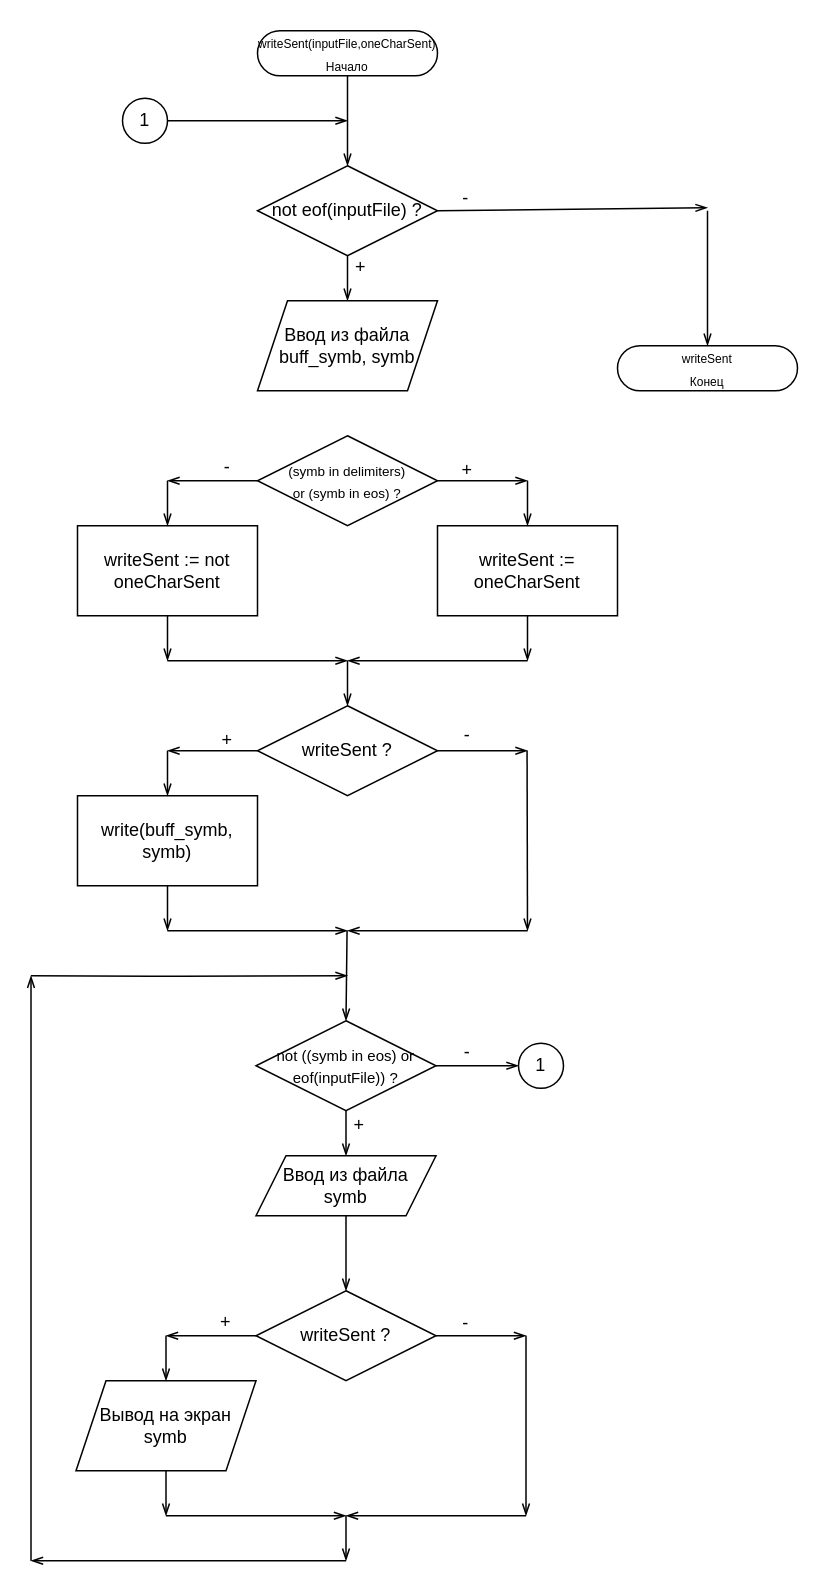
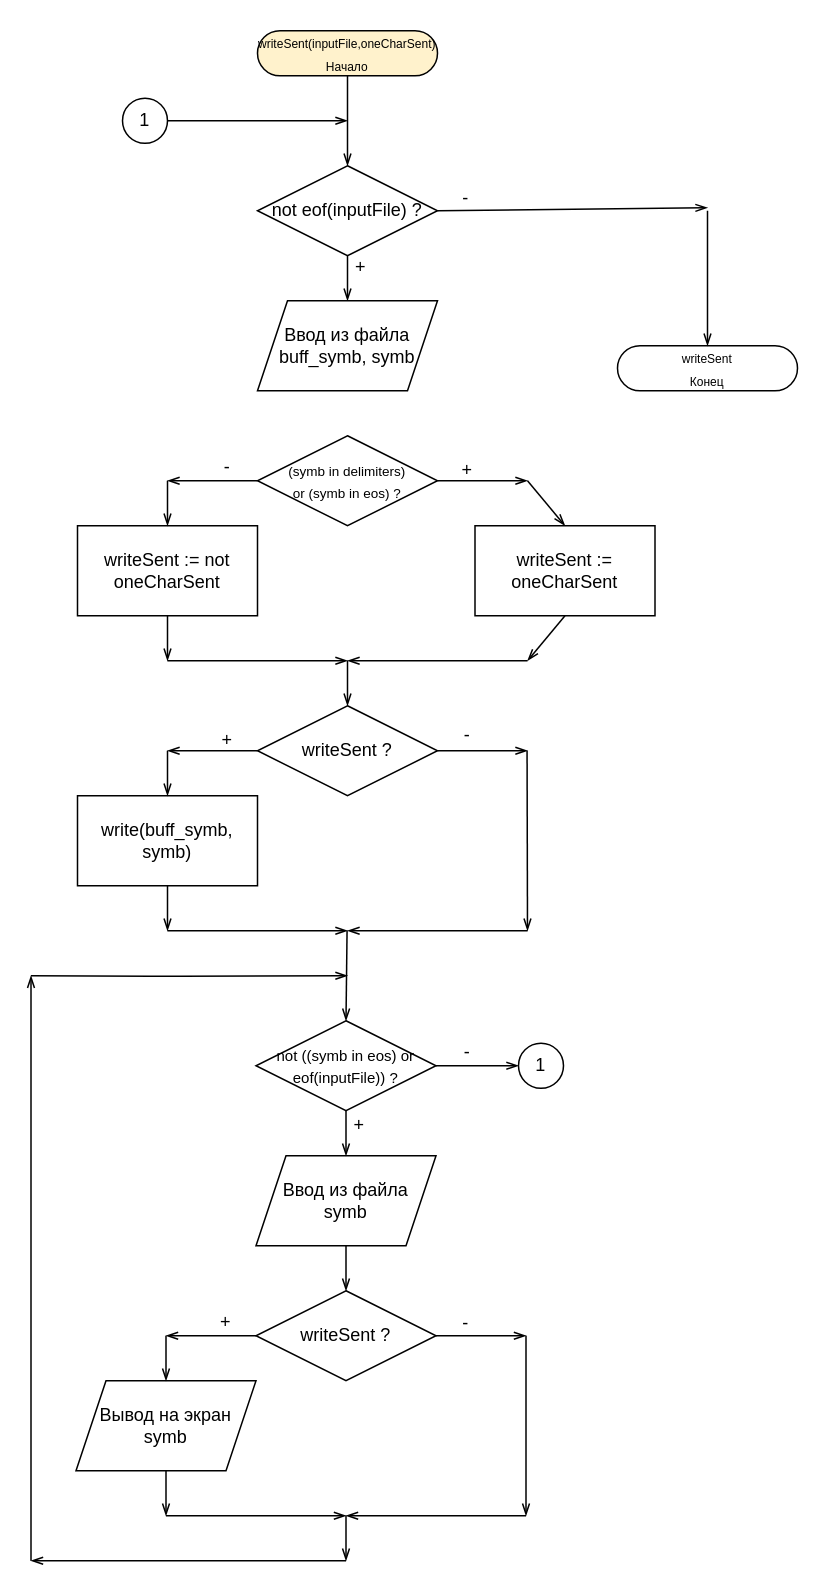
(347, 53) -> (347, 53)
(527, 571) -> (565, 571)
(346, 1186) -> (346, 1201)
